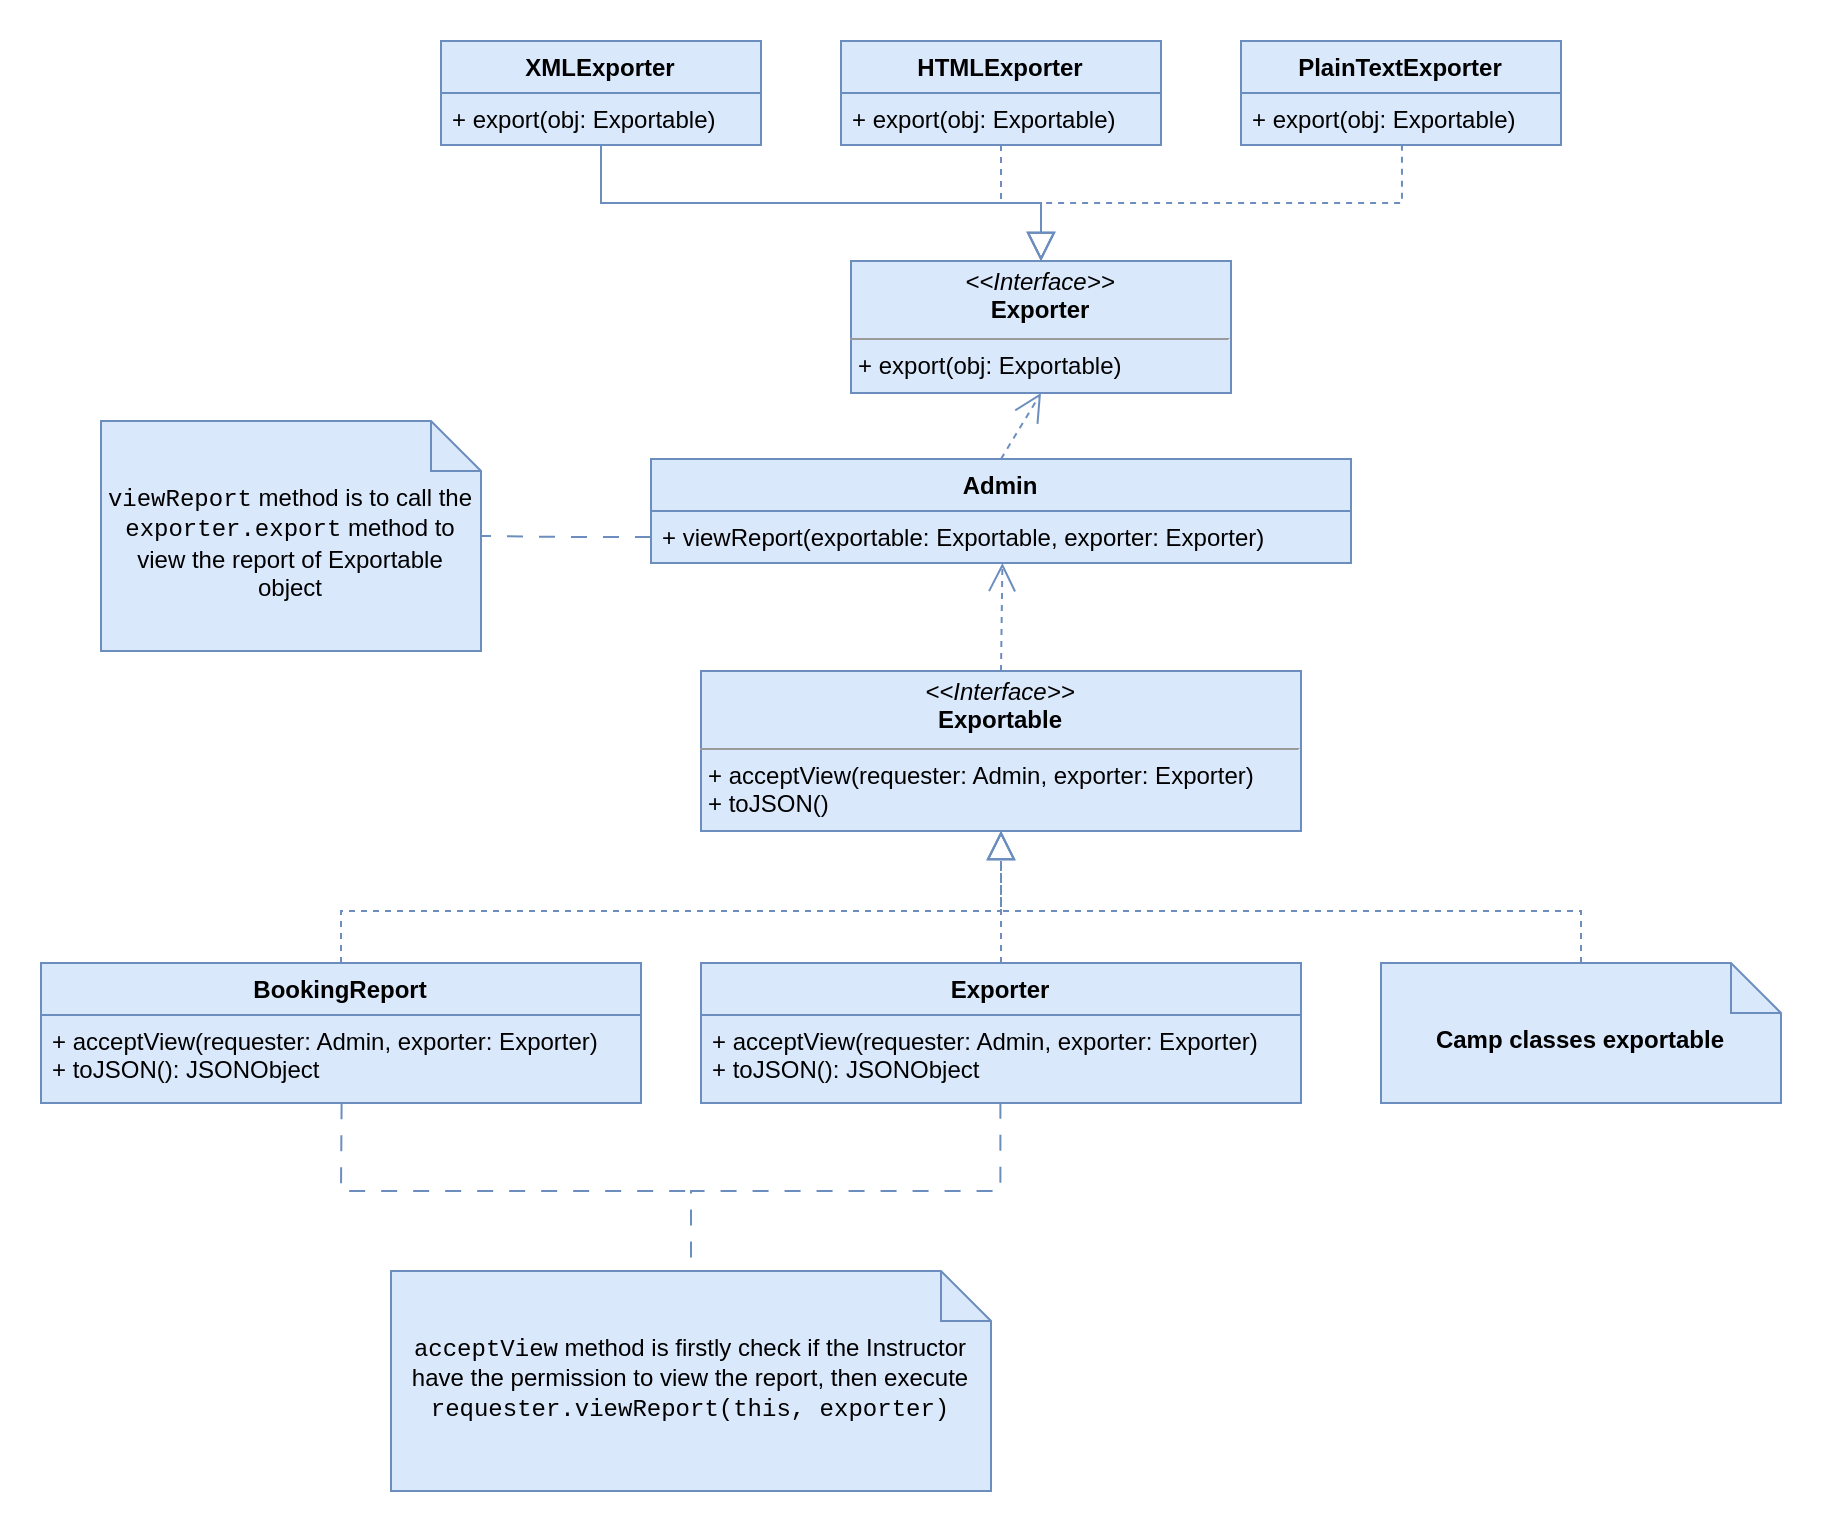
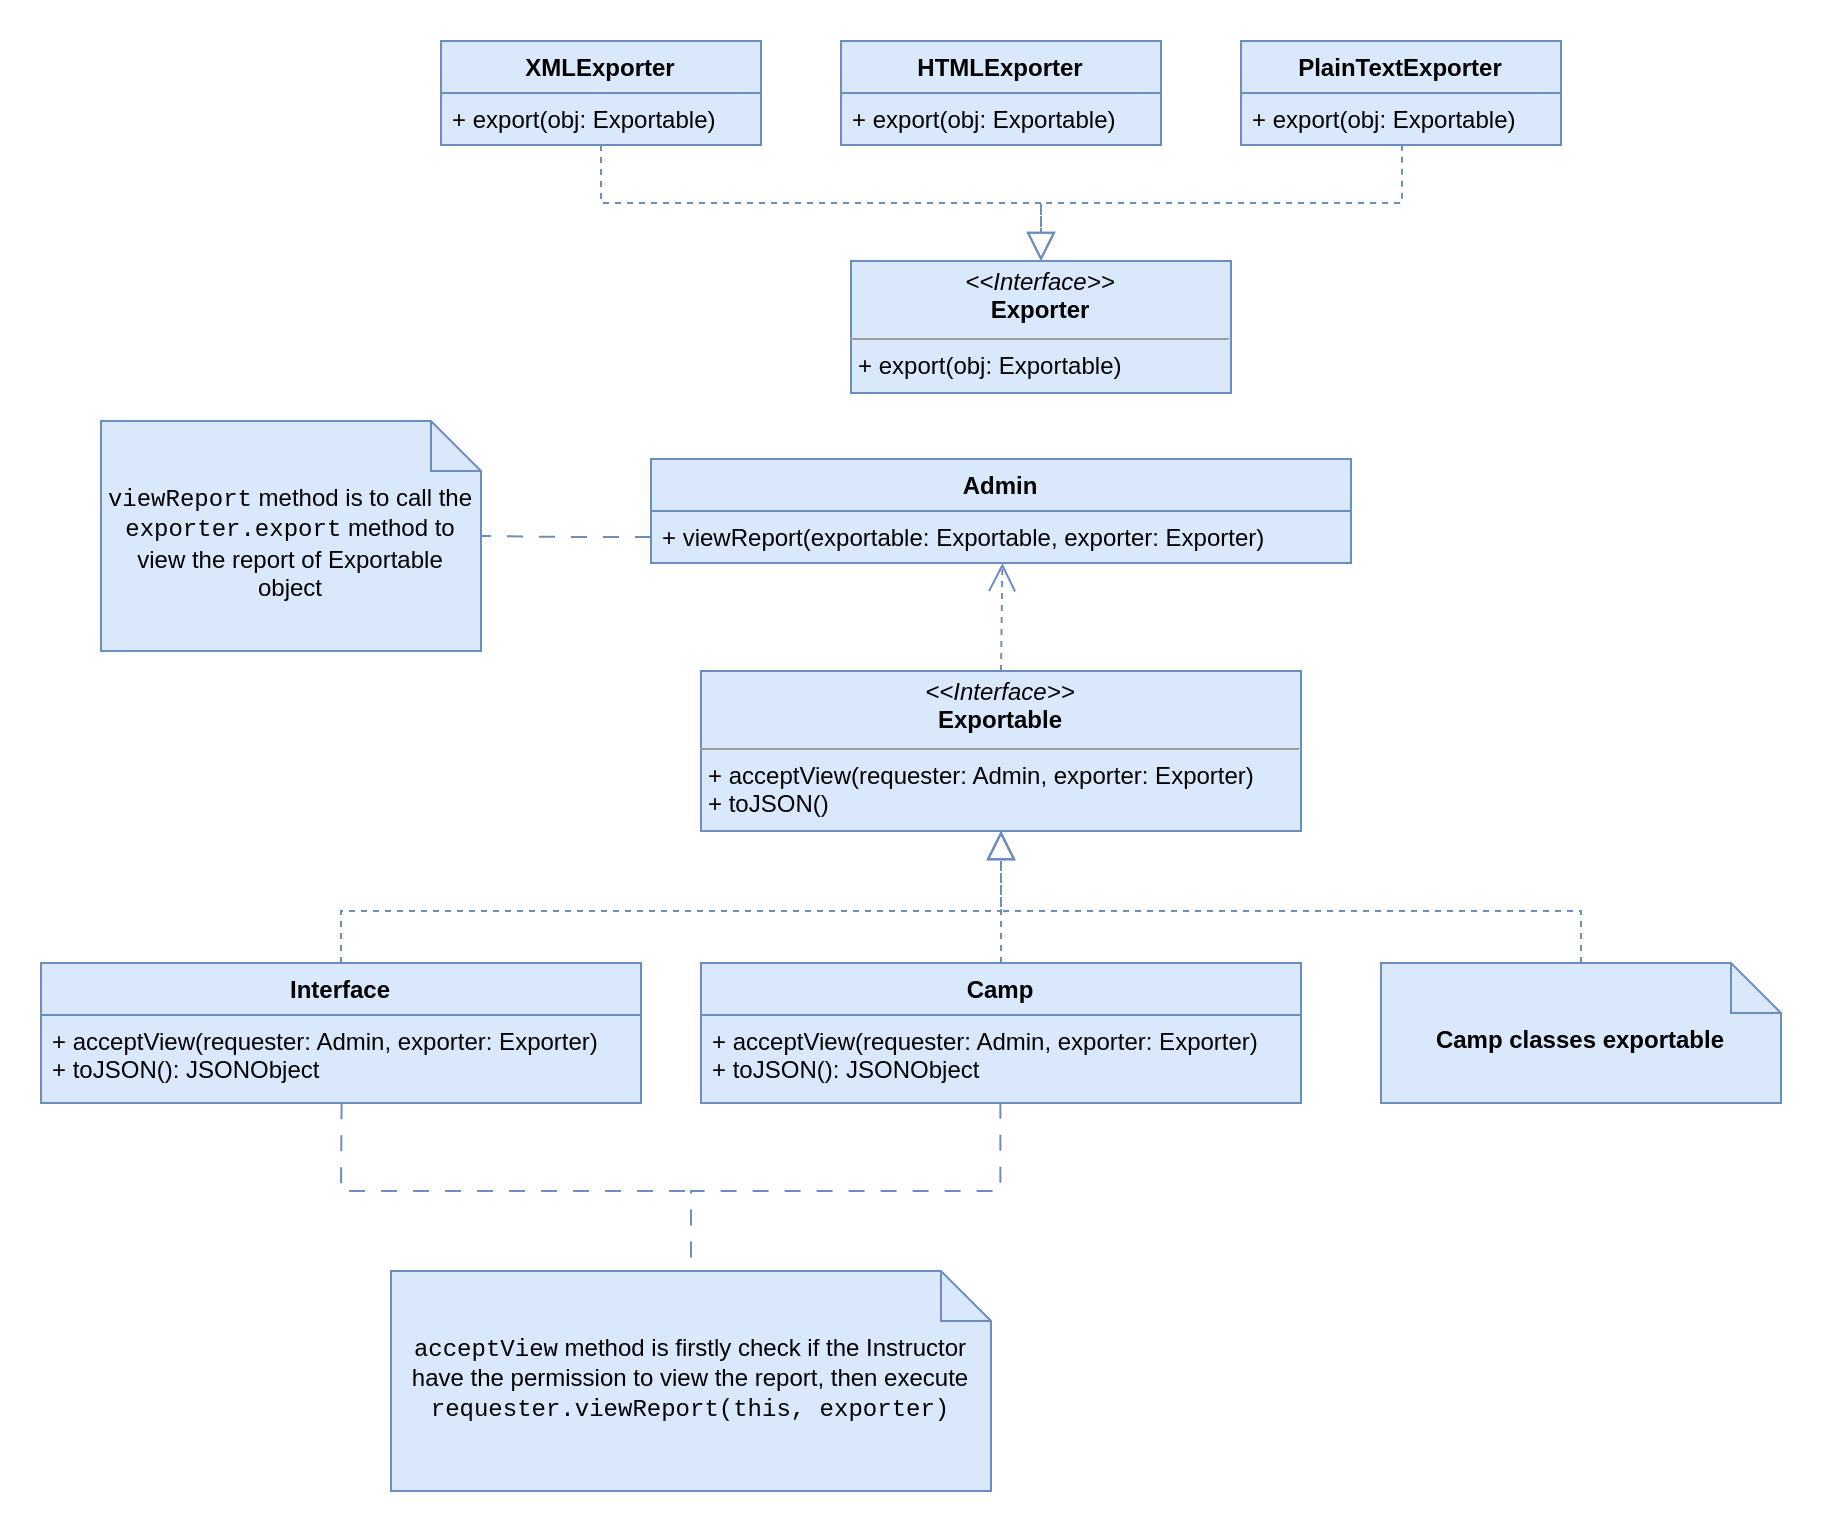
(1001, 174) -> none
(772, 203) -> (772, 203)
(1020, 428) -> none
(341, 991) -> (341, 991)
(1001, 991) -> (1001, 991)
